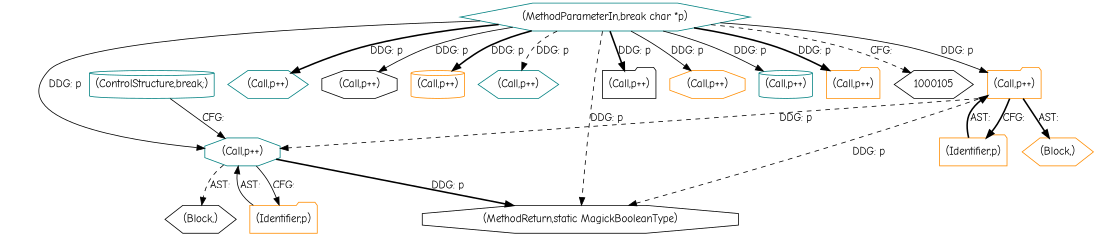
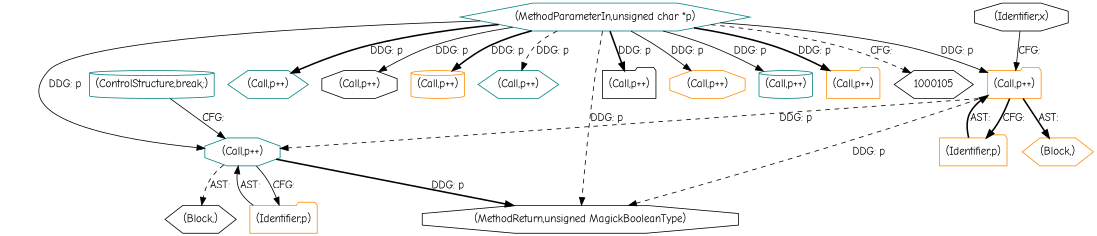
(605, 17) -> (605, 17)
none -> (1021, 17)
(580, 219) -> (580, 219)
